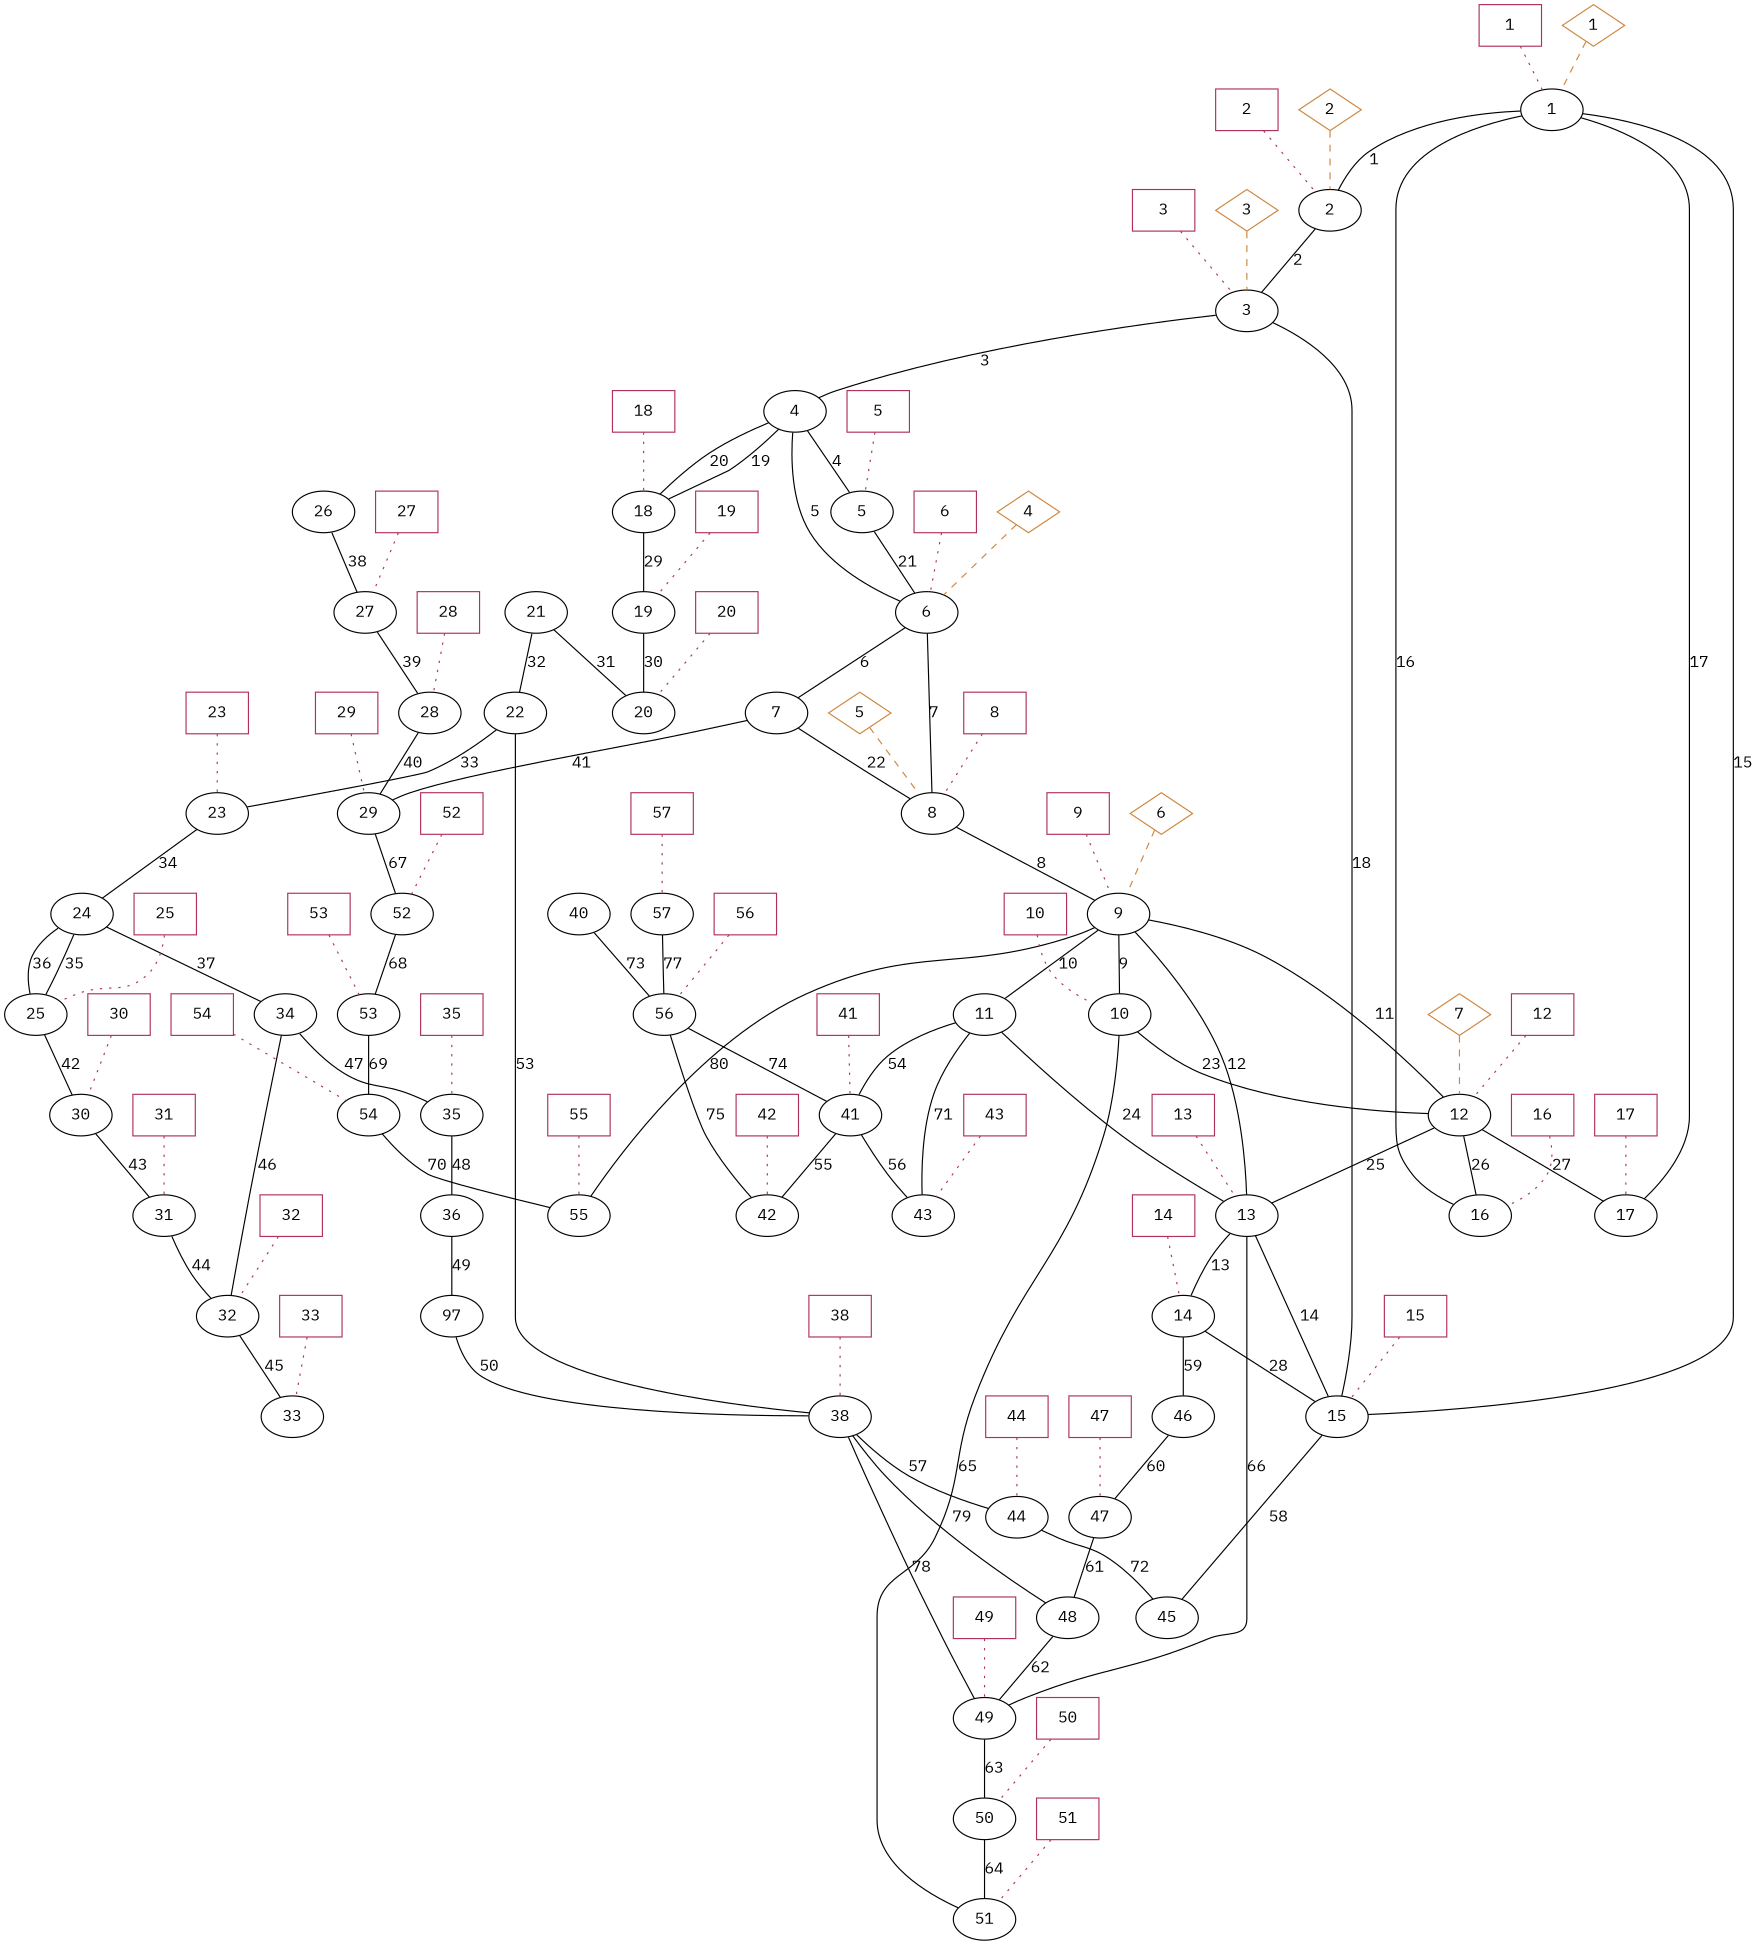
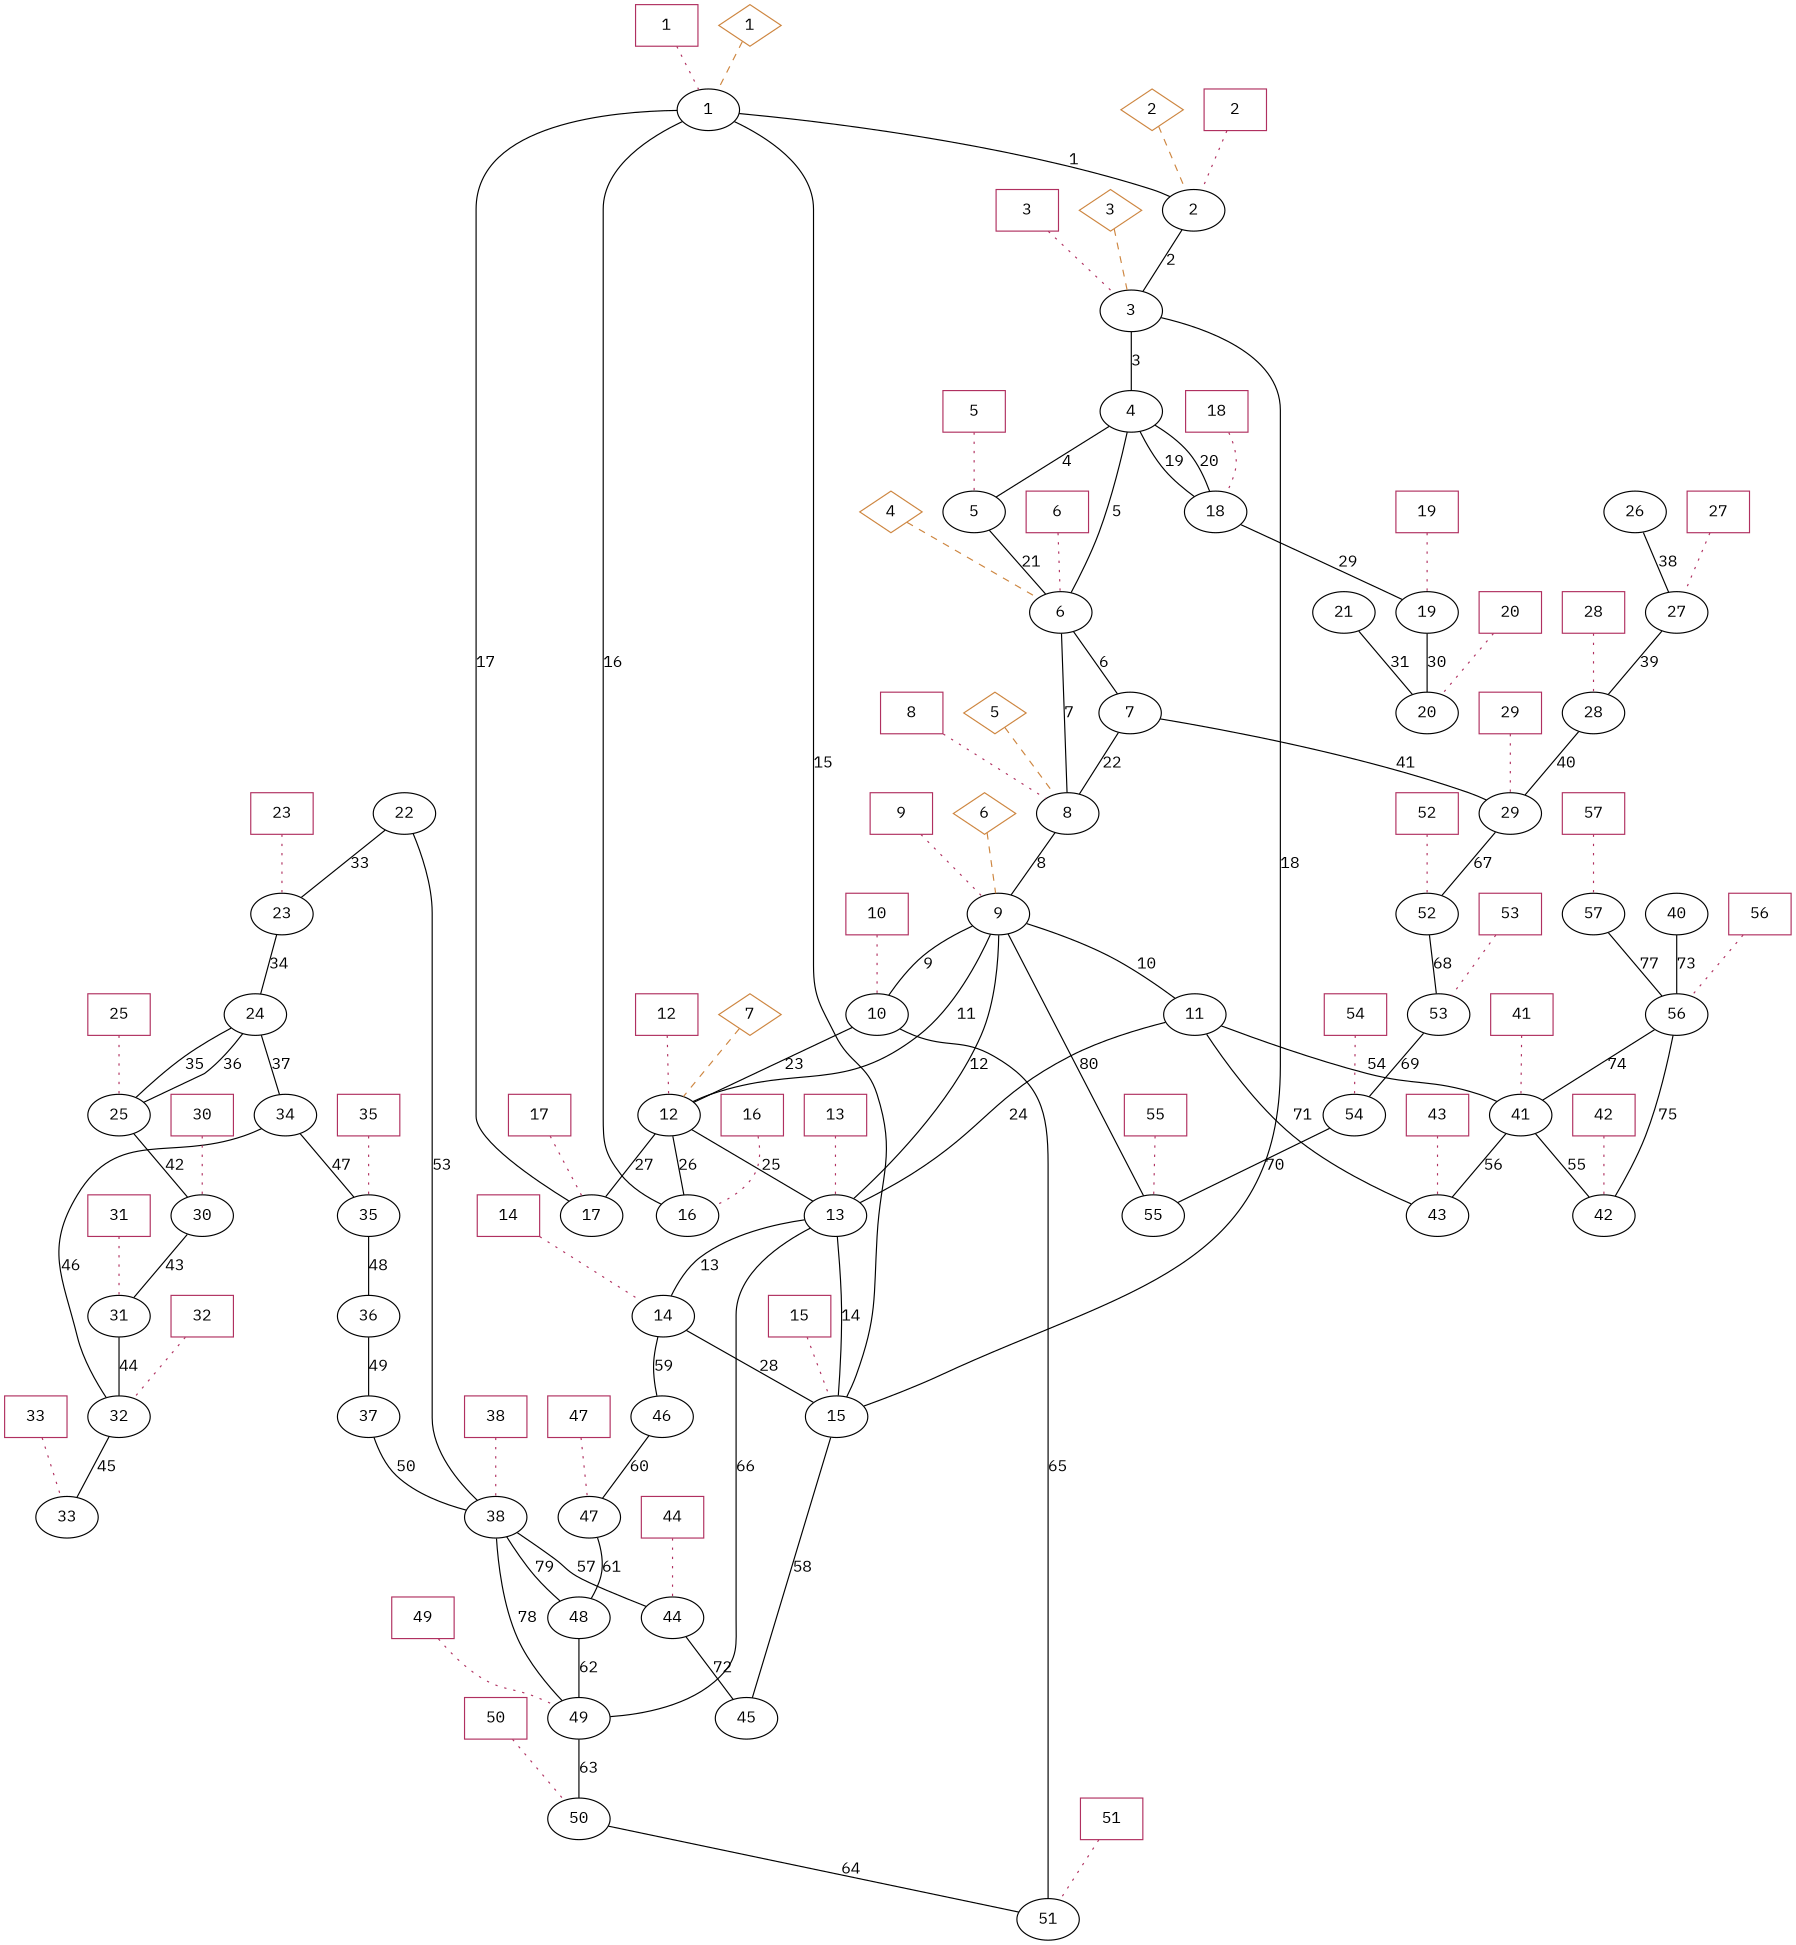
(526, 663) -> none
(452, 1316) -> (369, 1417)
